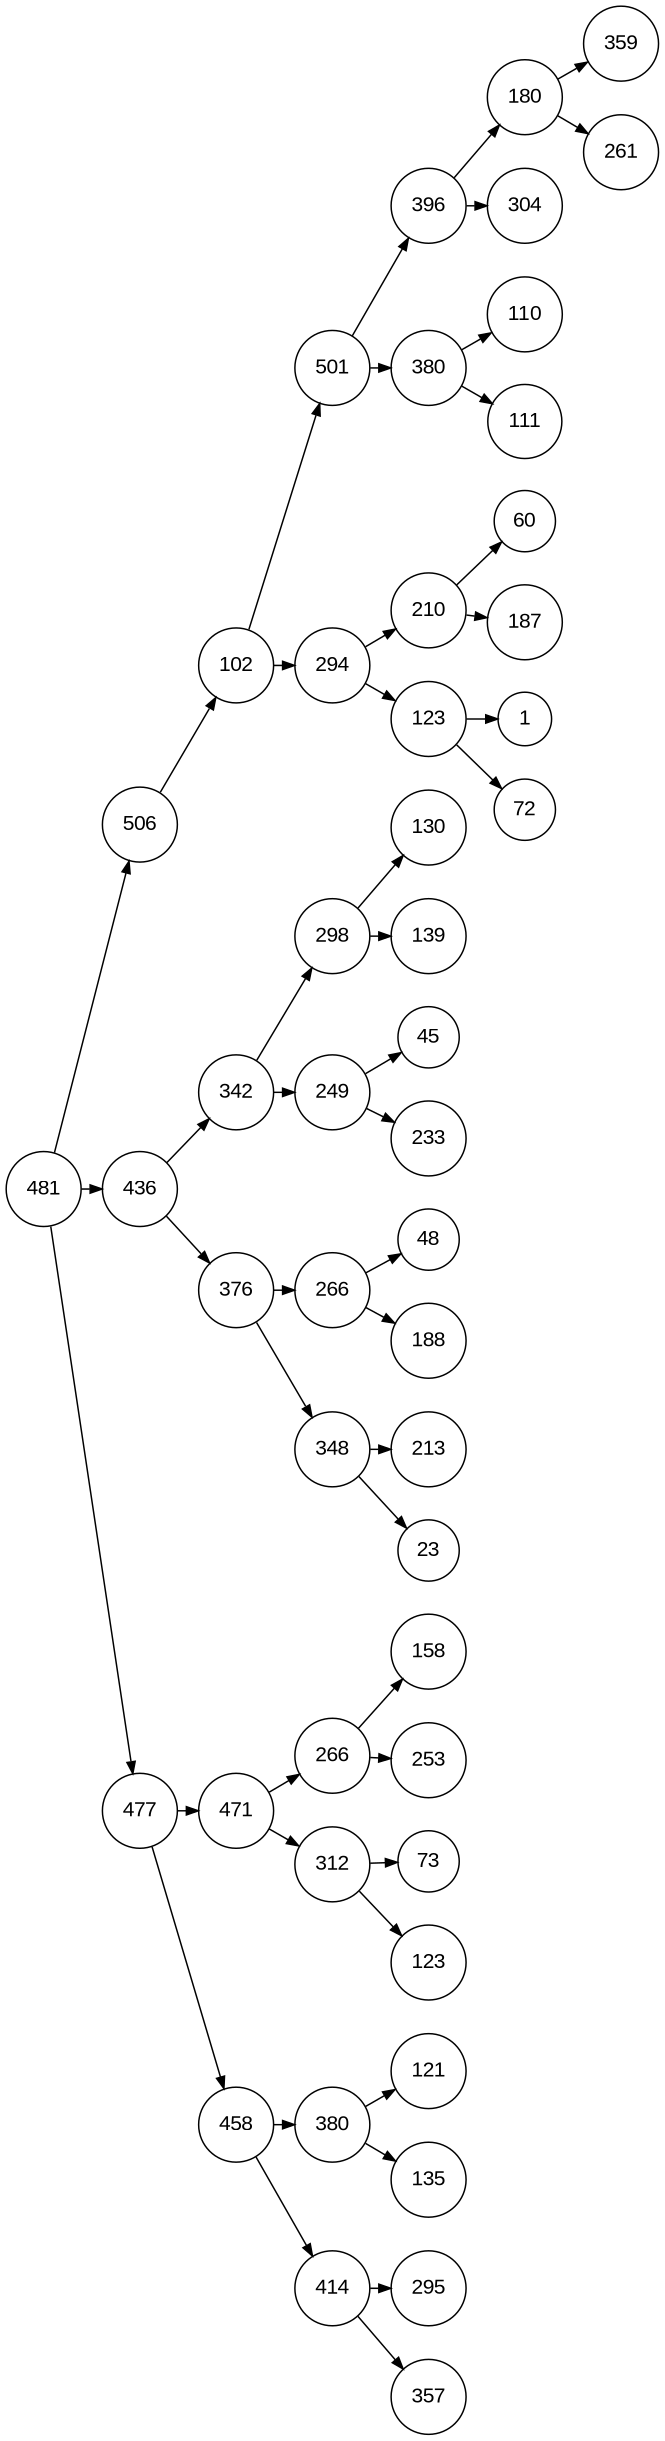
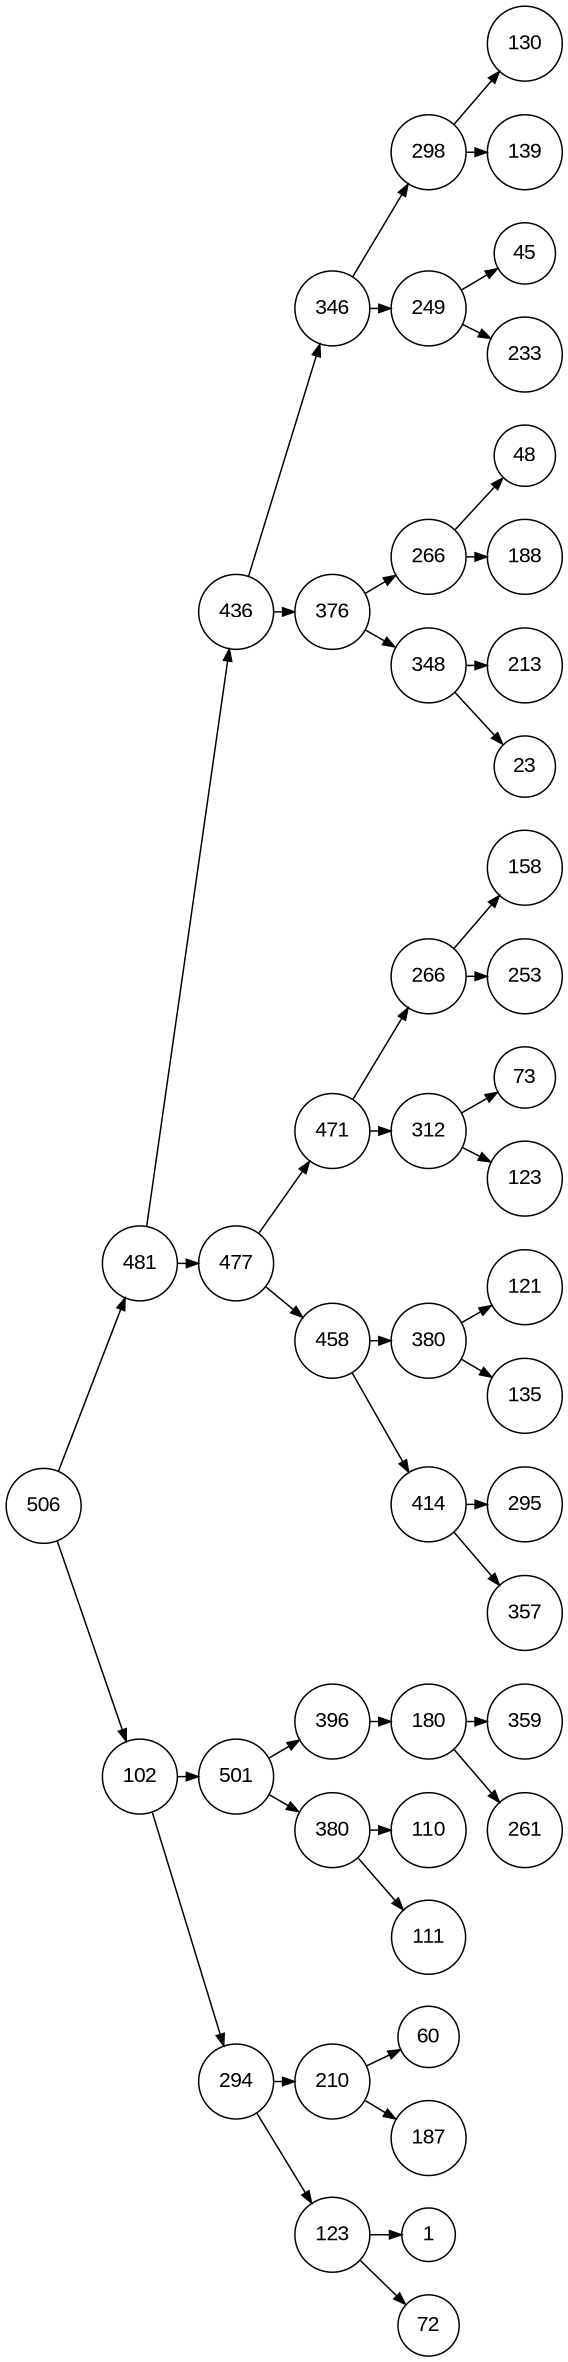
(525, 206) -> none
(90, 1013) -> (90, 1390)
(236, 1092) -> (332, 308)
